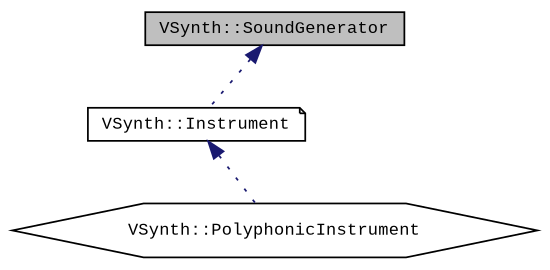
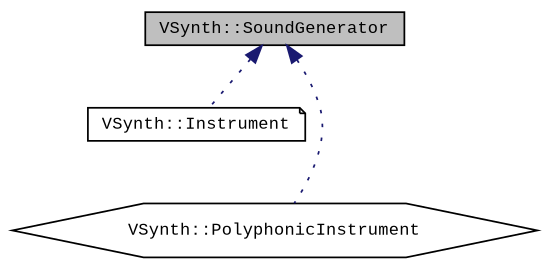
(237, 179) -> (322, 132)
